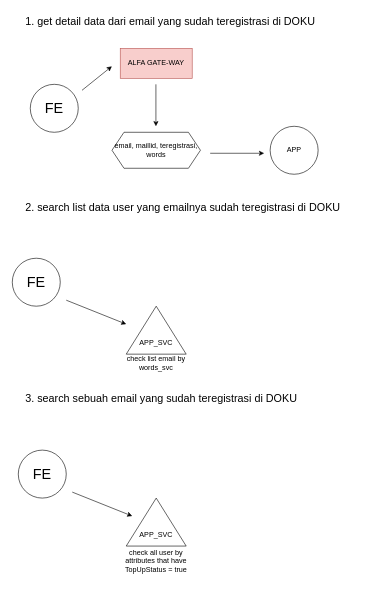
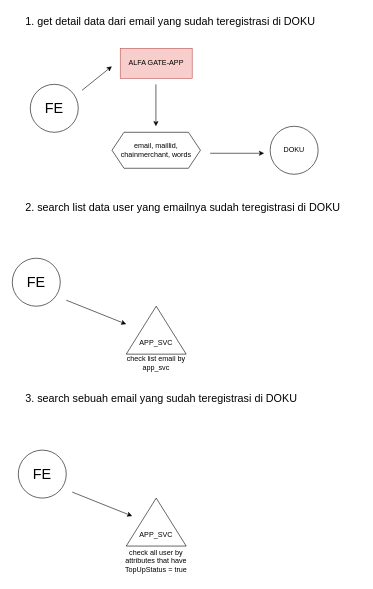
(156, 63) -> (156, 63)
(156, 150) -> (156, 150)
(294, 150) -> (294, 150)
(156, 363) -> (156, 363)
